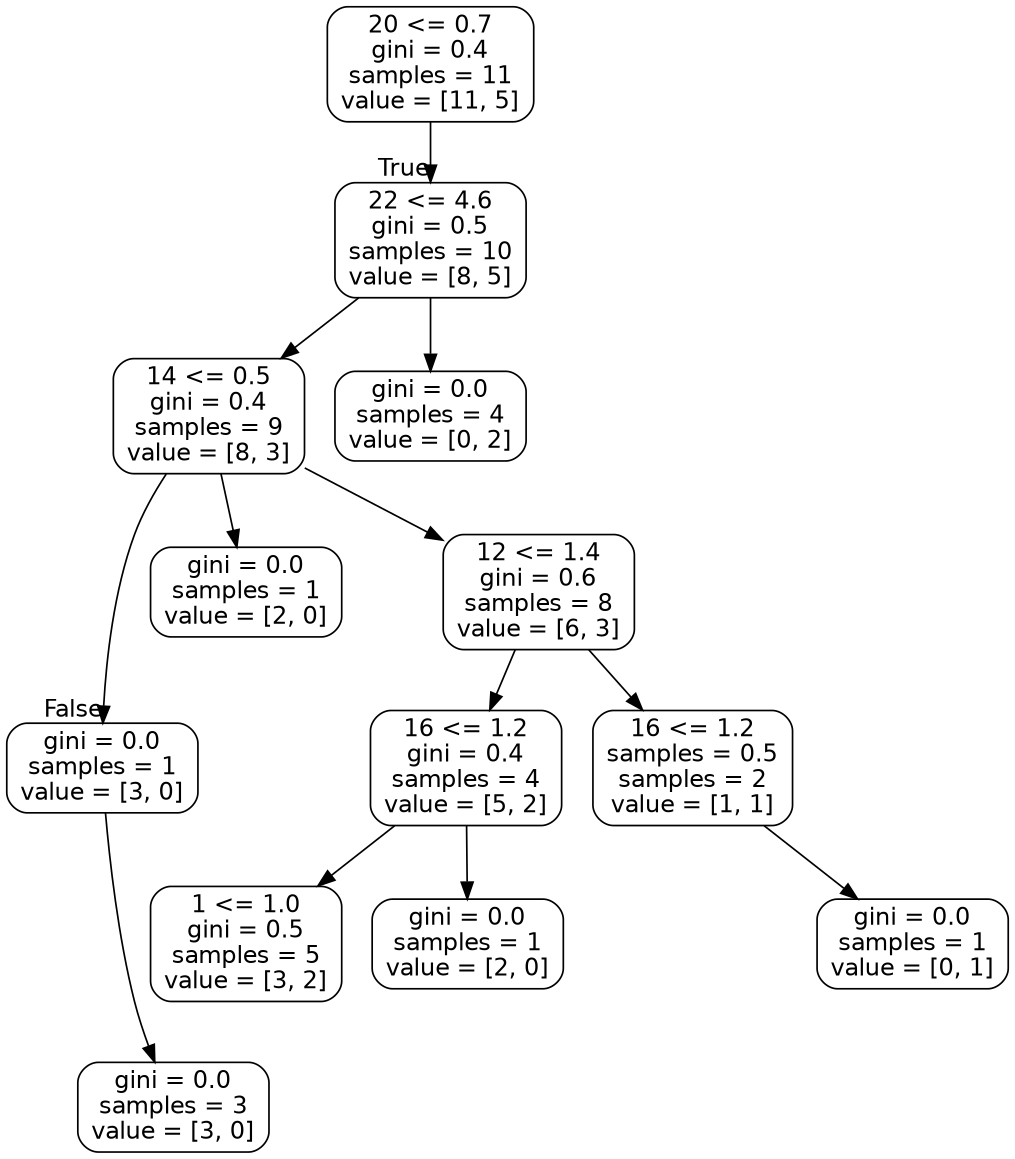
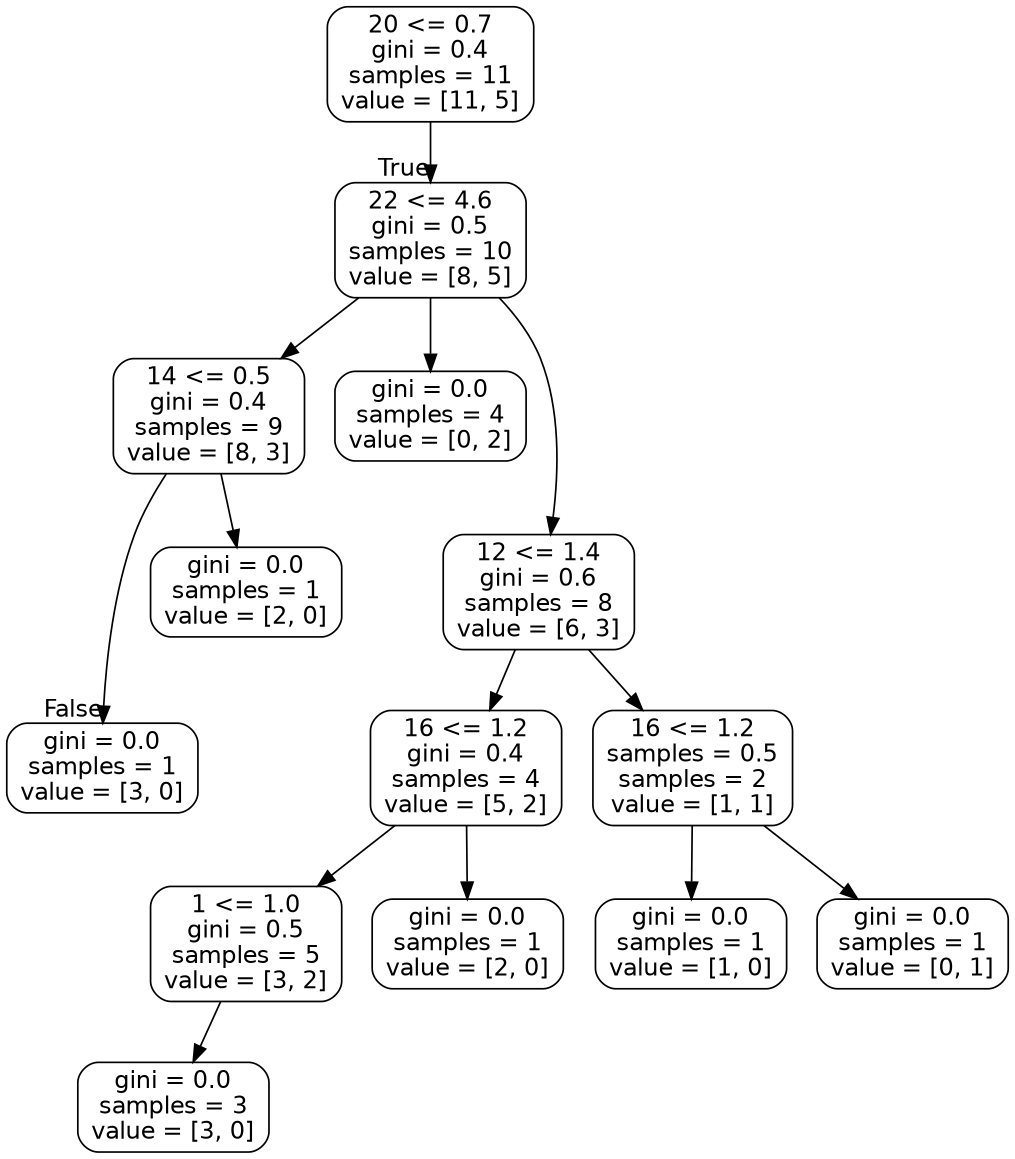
(366, 500) -> (552, 400)
(120, 931) -> (210, 1024)
none -> (691, 944)
